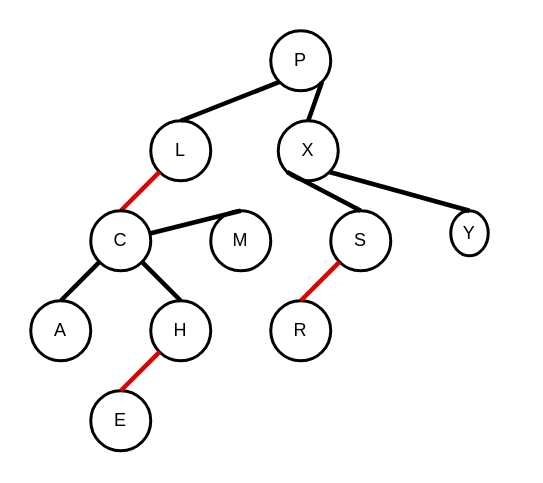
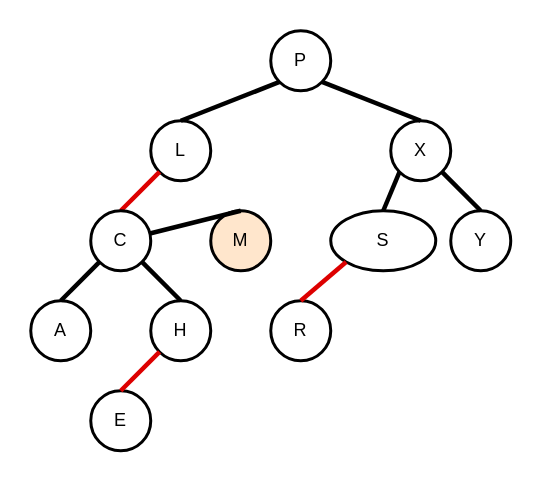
(308, 151) -> (421, 151)
(470, 233) -> (481, 241)
(241, 241) -> (241, 241)
(361, 241) -> (383, 241)
